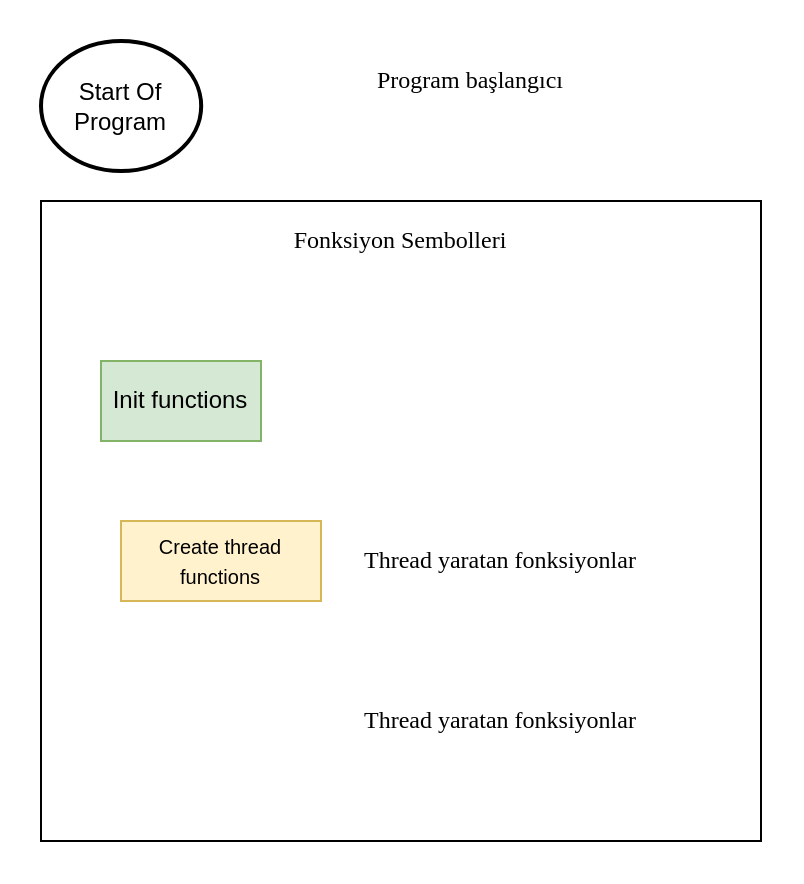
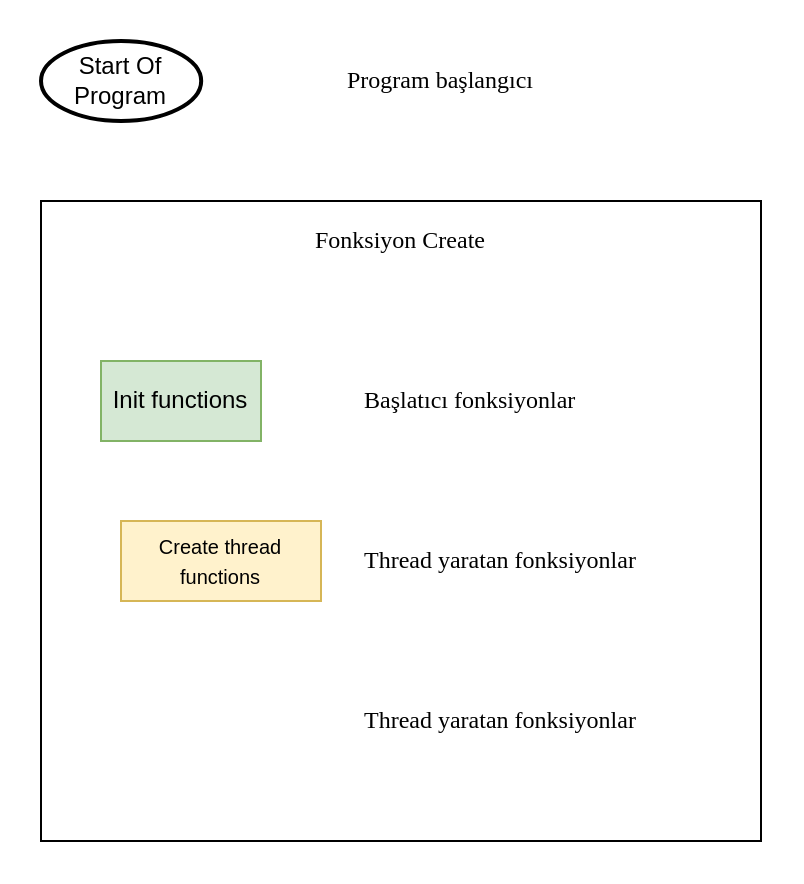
(471, 81) -> (441, 81)
(121, 106) -> (121, 81)
(401, 241) -> (401, 241)
none -> (521, 401)
